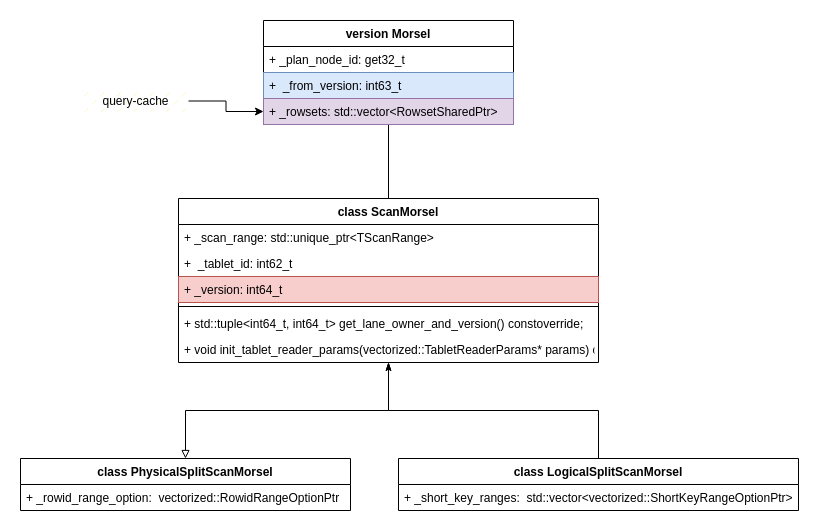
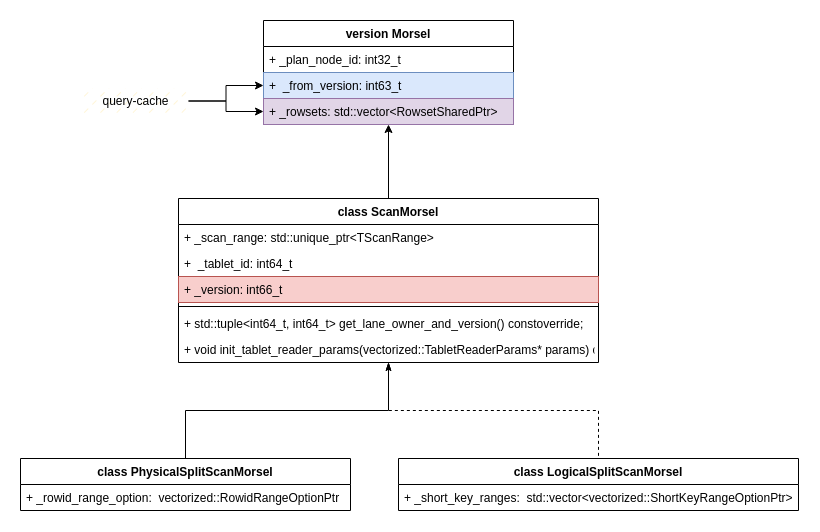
(345, 60) -> (343, 60)
none -> (235, 86)
(389, 130) -> (389, 132)
(250, 264) -> (250, 264)
(242, 290) -> (242, 290)
(517, 411) -> (517, 411)
(186, 449) -> (186, 452)
